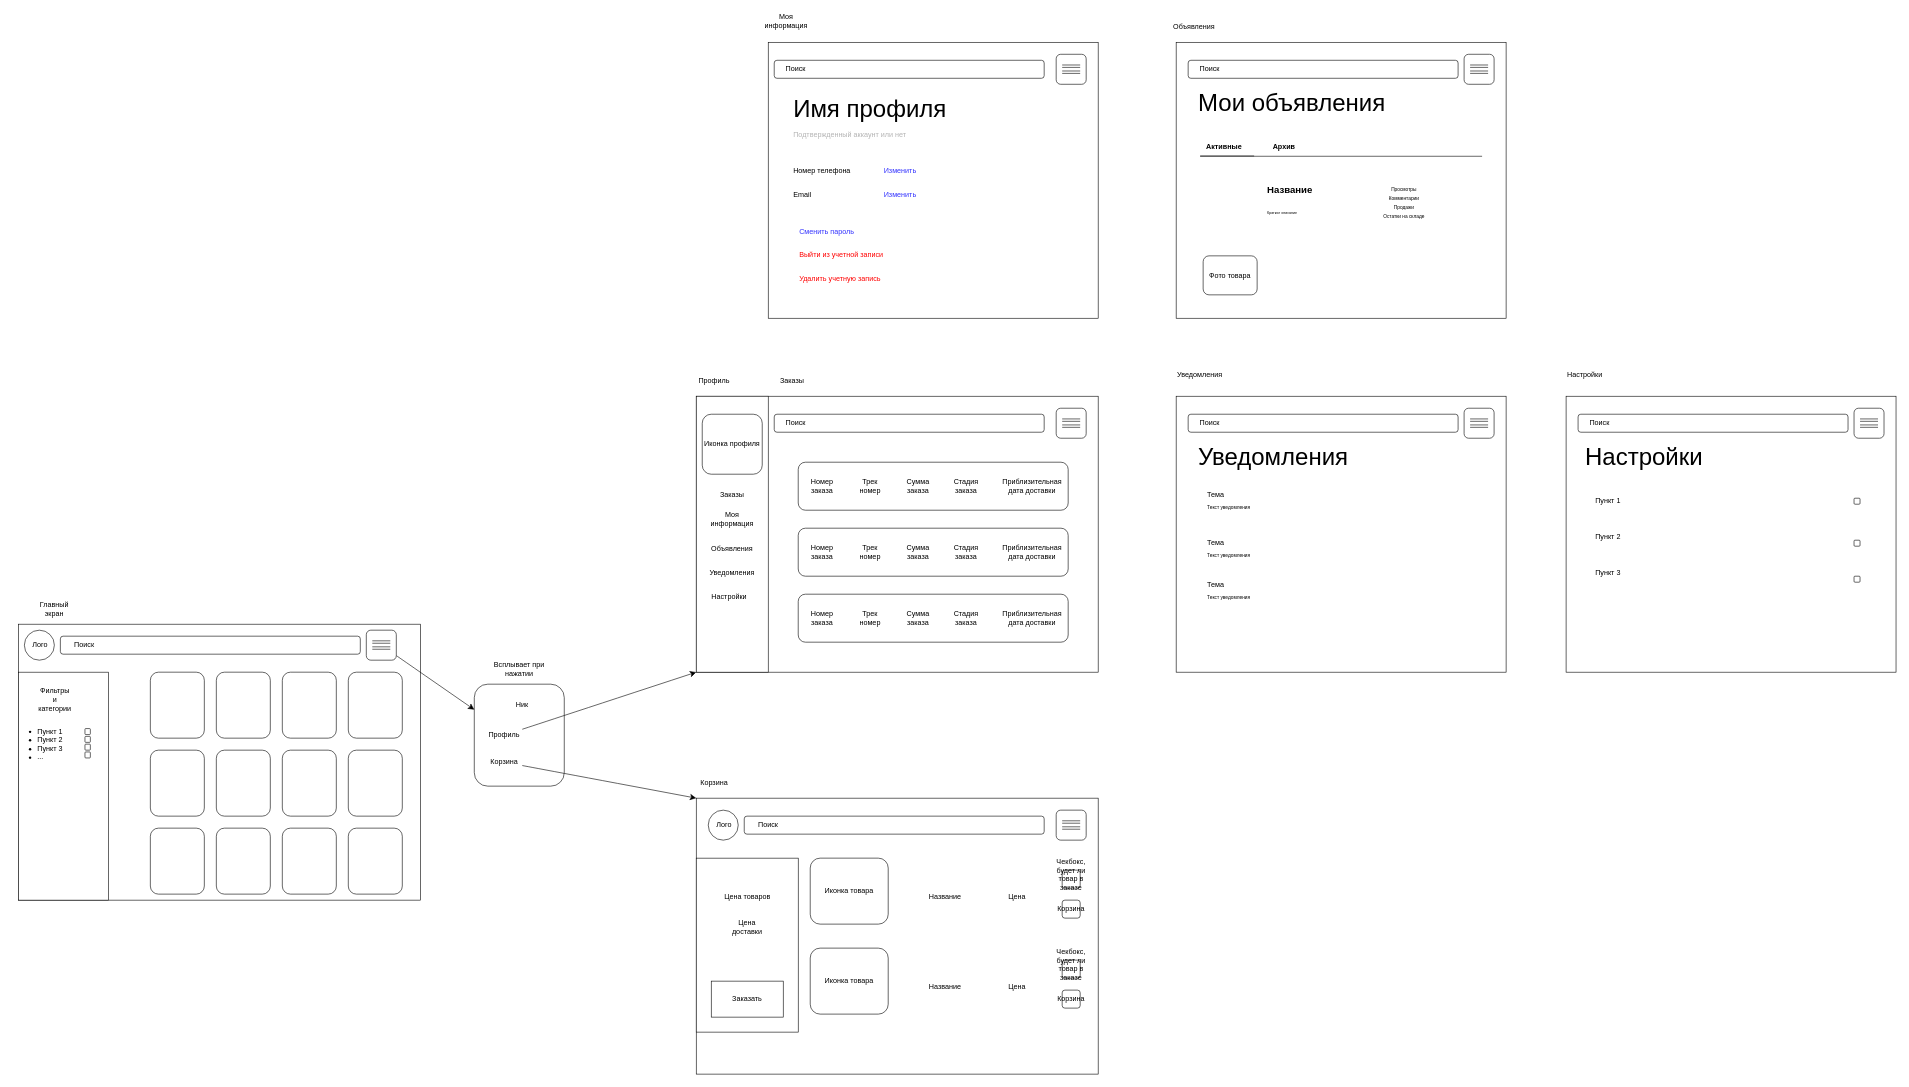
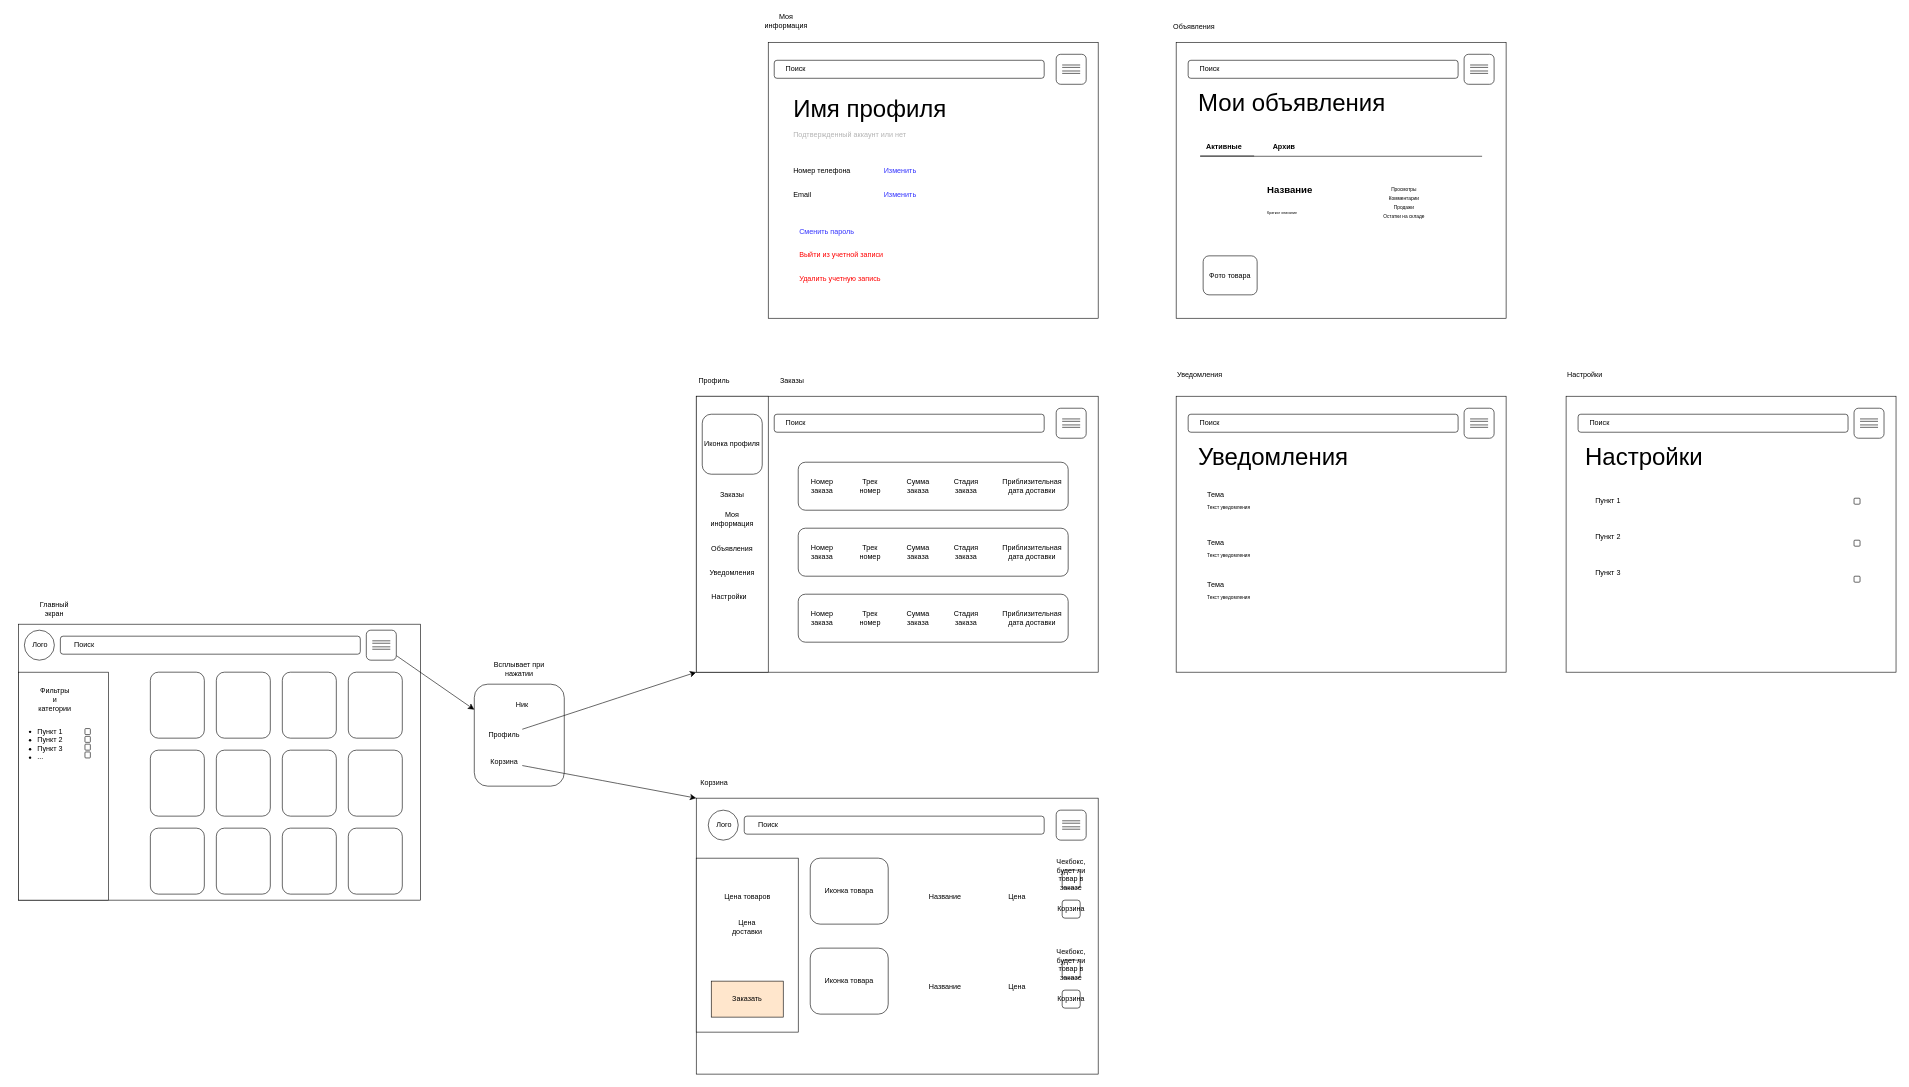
(747, 999) -> (747, 999)
